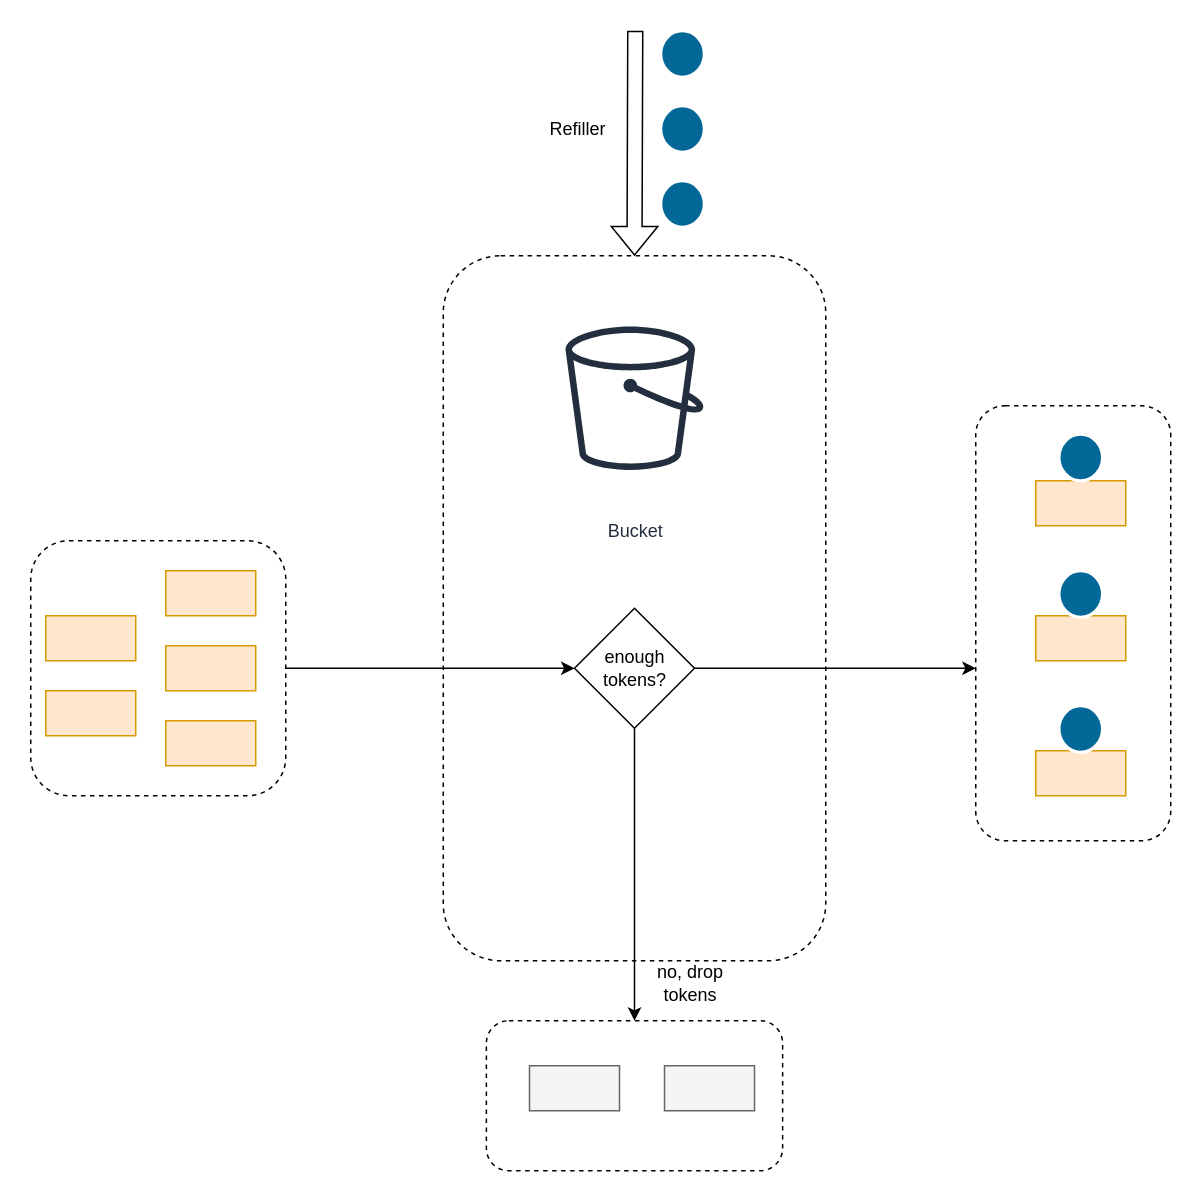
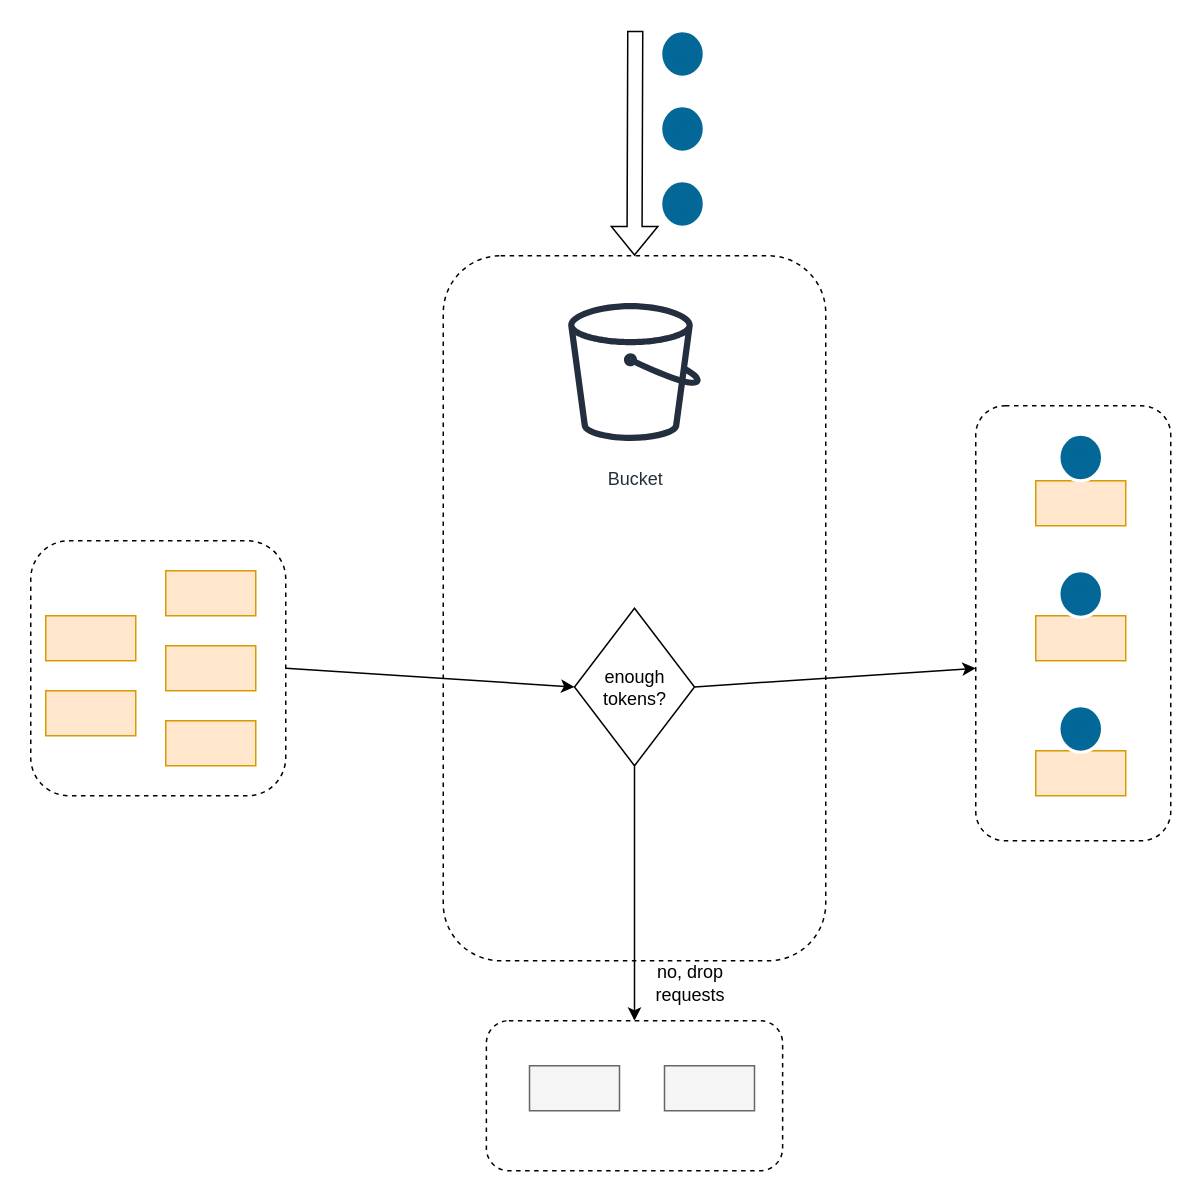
(578, 130) -> none
(635, 398) -> (635, 372)
(635, 668) -> (635, 687)
(691, 983) -> (691, 983)
